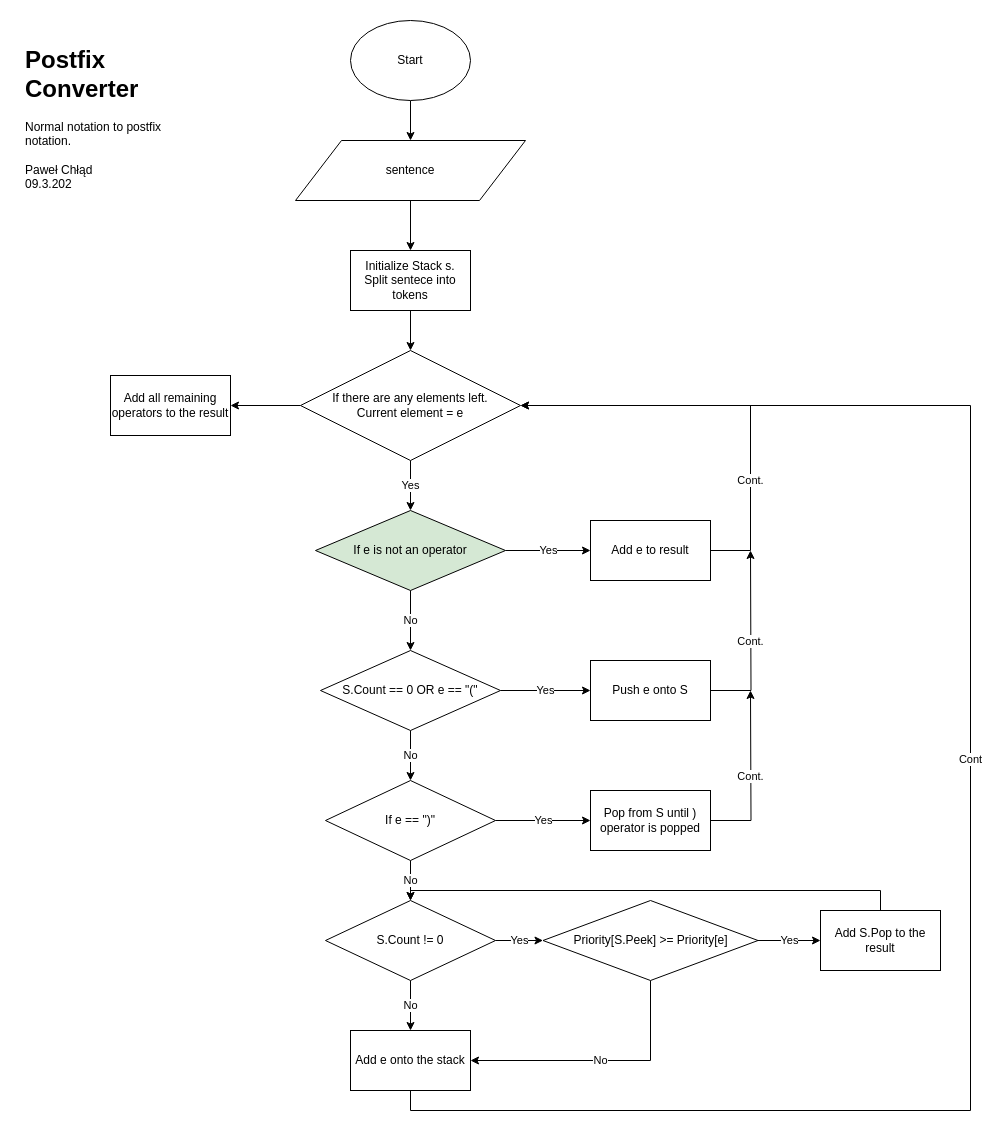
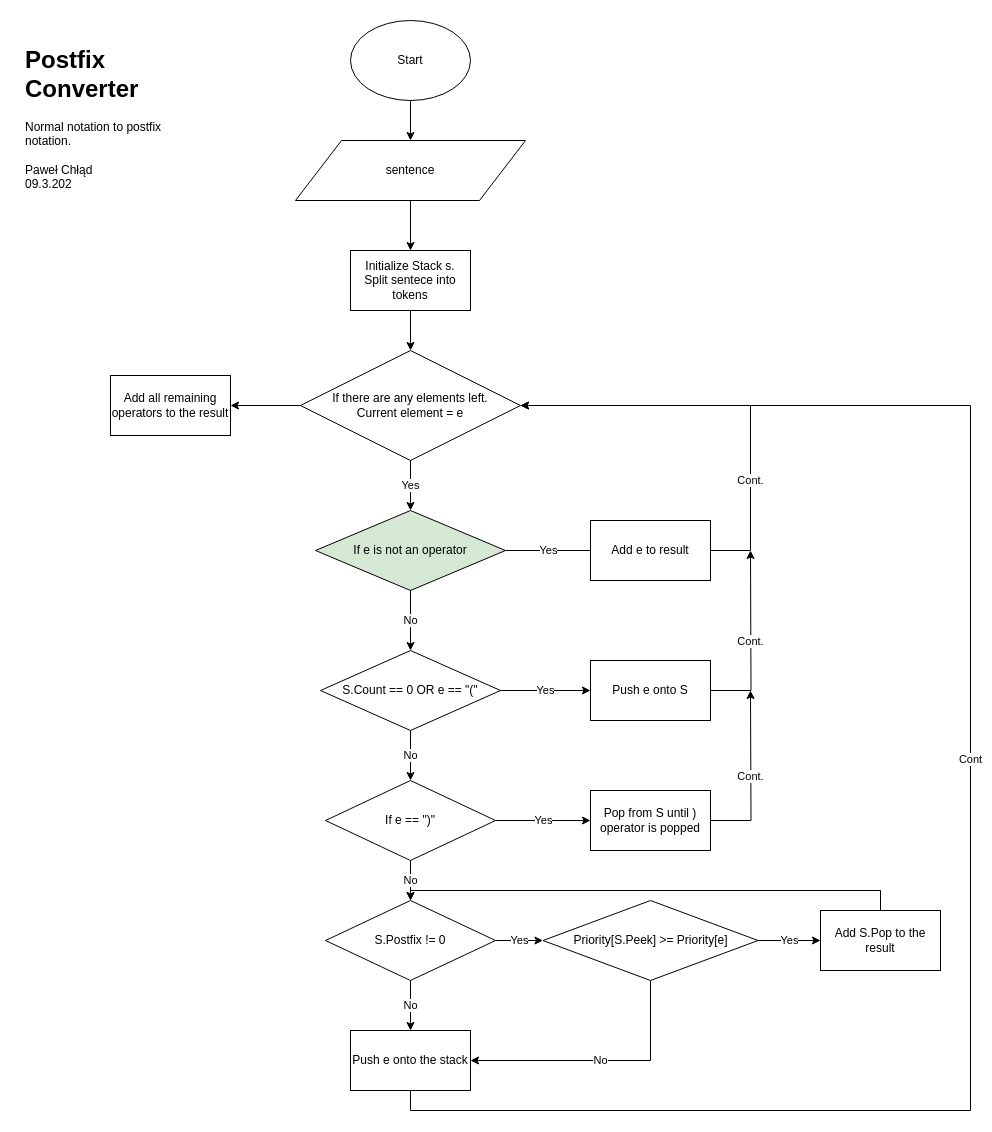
(582, 551) -> (585, 551)
(411, 941) -> (411, 941)
(411, 1061) -> (411, 1061)
